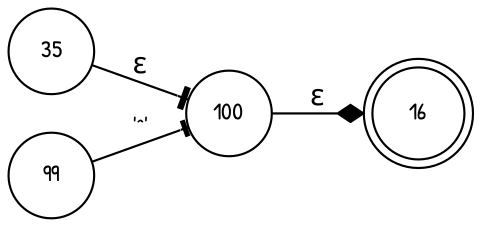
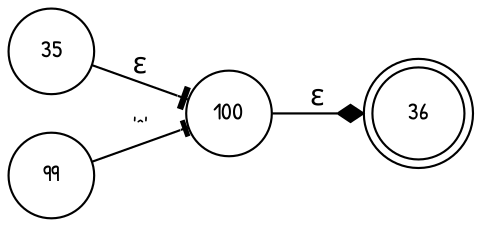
(418, 113) -> (418, 113)
